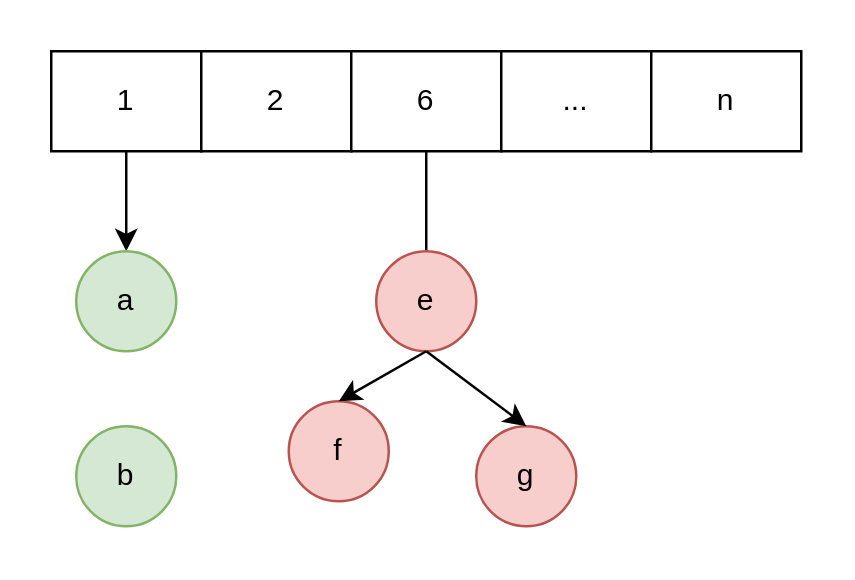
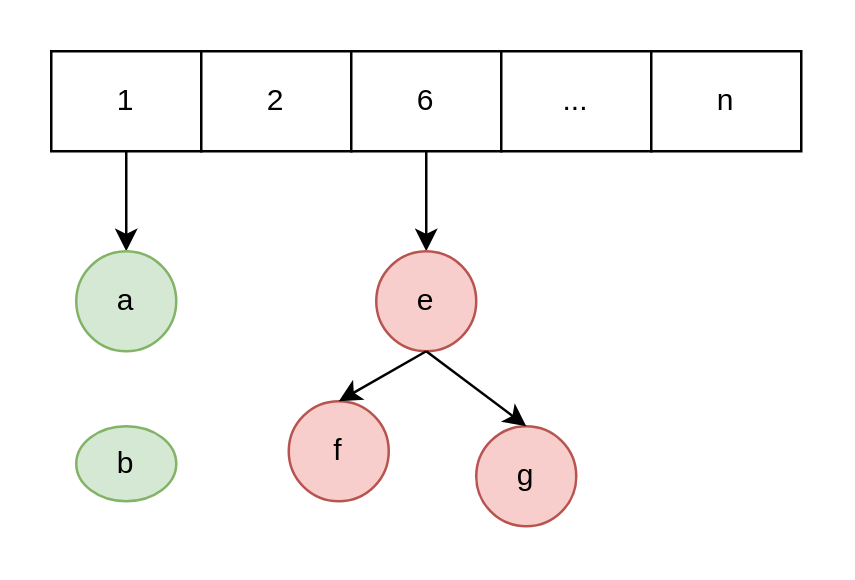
(426, 240) -> (426, 233)
(126, 476) -> (126, 464)
